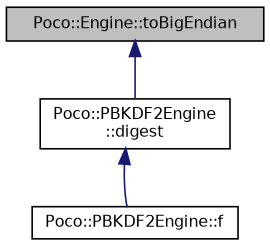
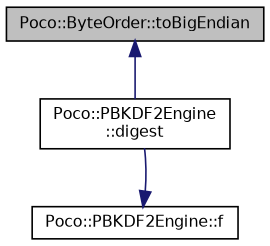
(135, 24) -> (135, 24)
(125, 186) -> (146, 170)
